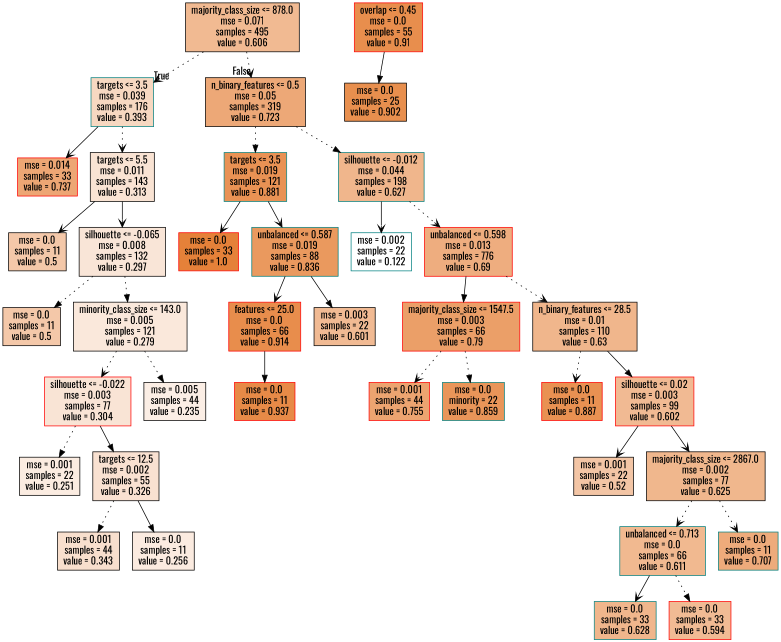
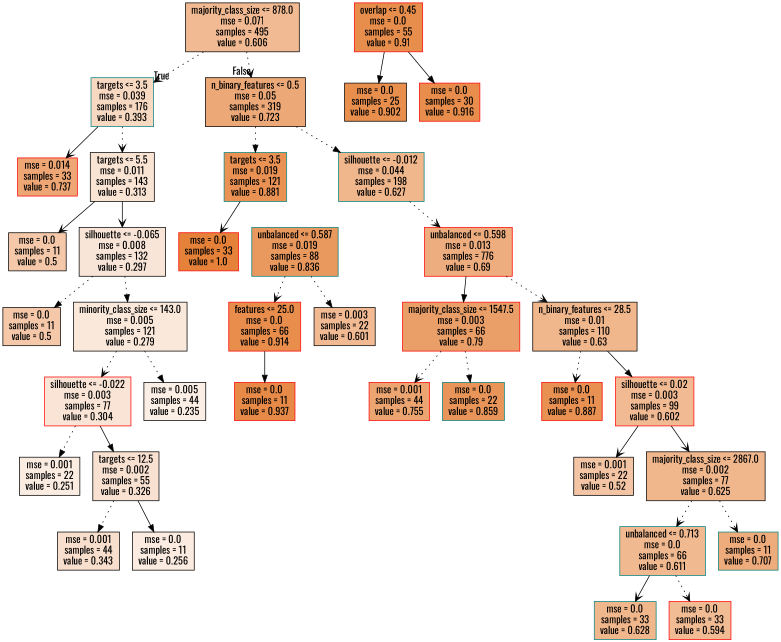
none -> (450, 102)
(273, 211) -> none
(381, 252) -> none
(281, 286) -> (281, 286)
(320, 289) -> (320, 289)
(473, 401) -> (473, 401)
(681, 585) -> (681, 585)
